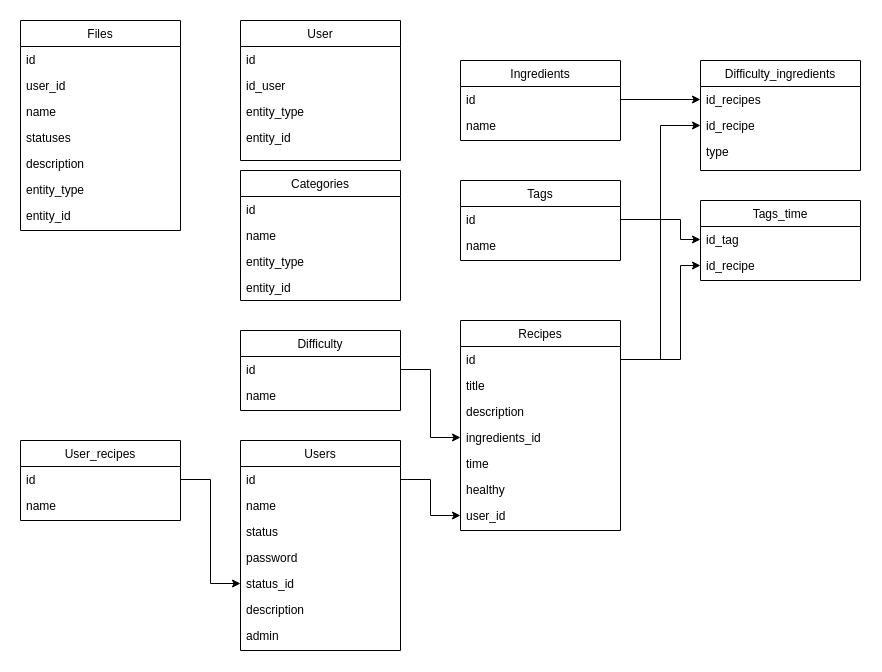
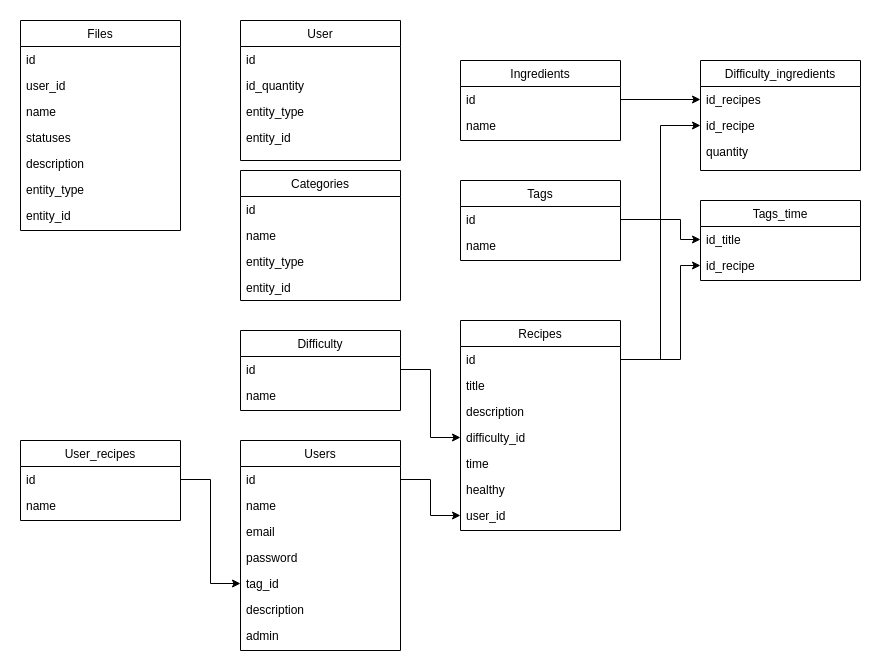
(268, 86) -> (280, 86)
(719, 152) -> (731, 152)
(725, 240) -> (728, 240)
(508, 438) -> (503, 438)
(266, 532) -> (260, 532)
(275, 584) -> (265, 584)
